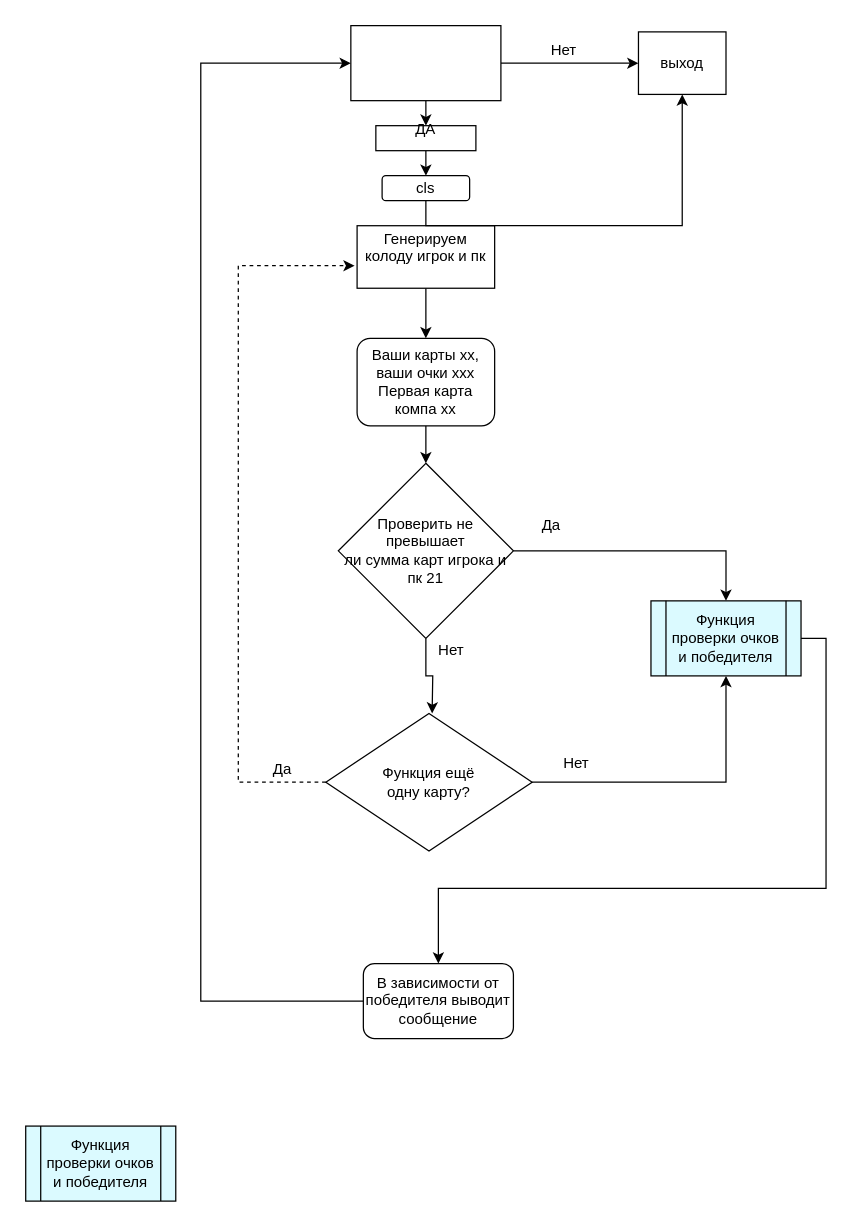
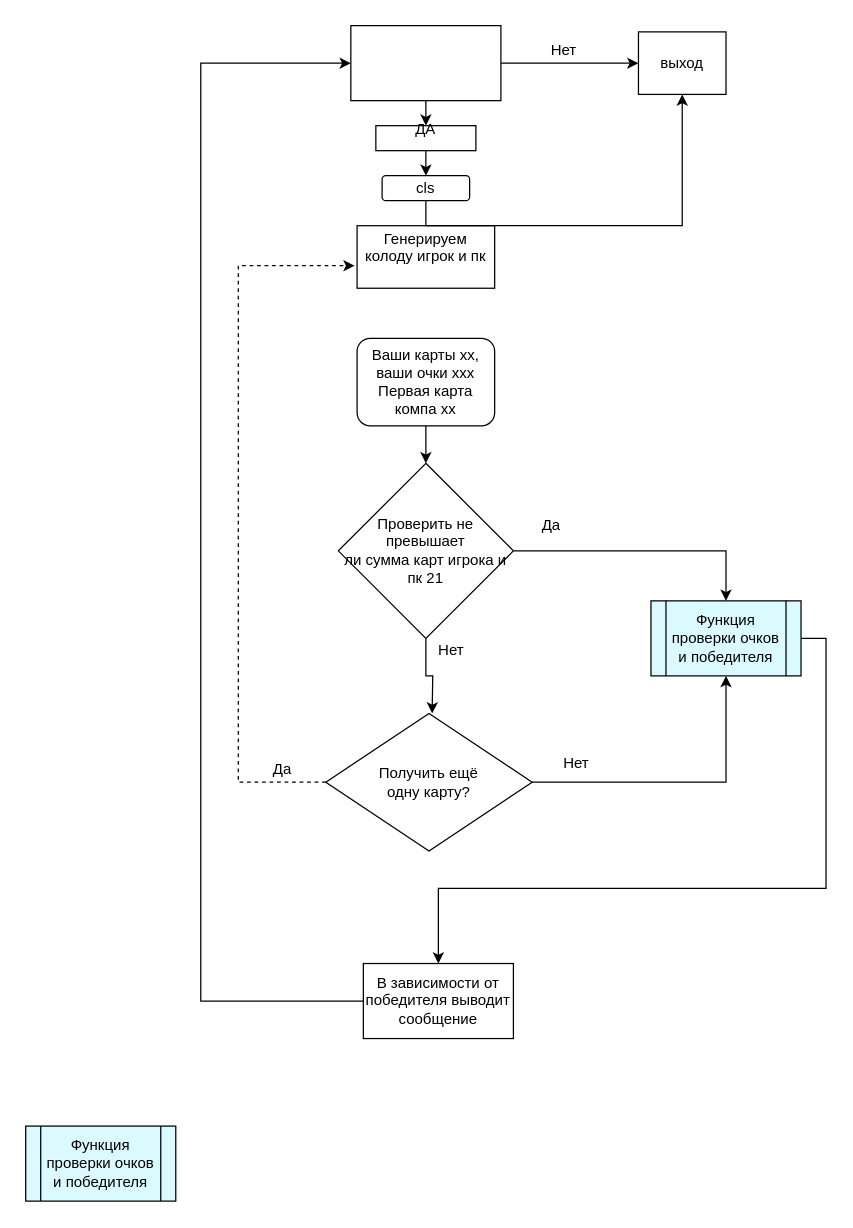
(426, 309) -> none
(429, 782) -> (429, 782)
(438, 1001) -> (438, 1001)
